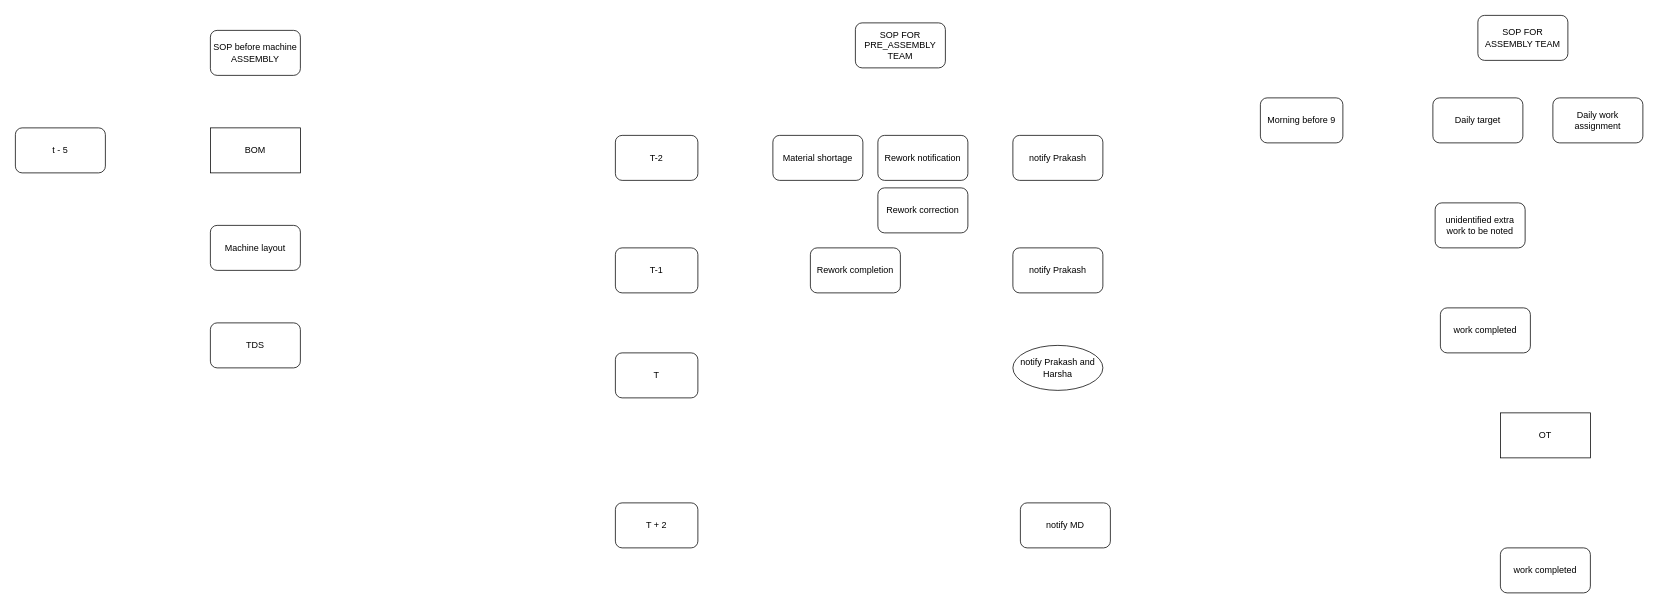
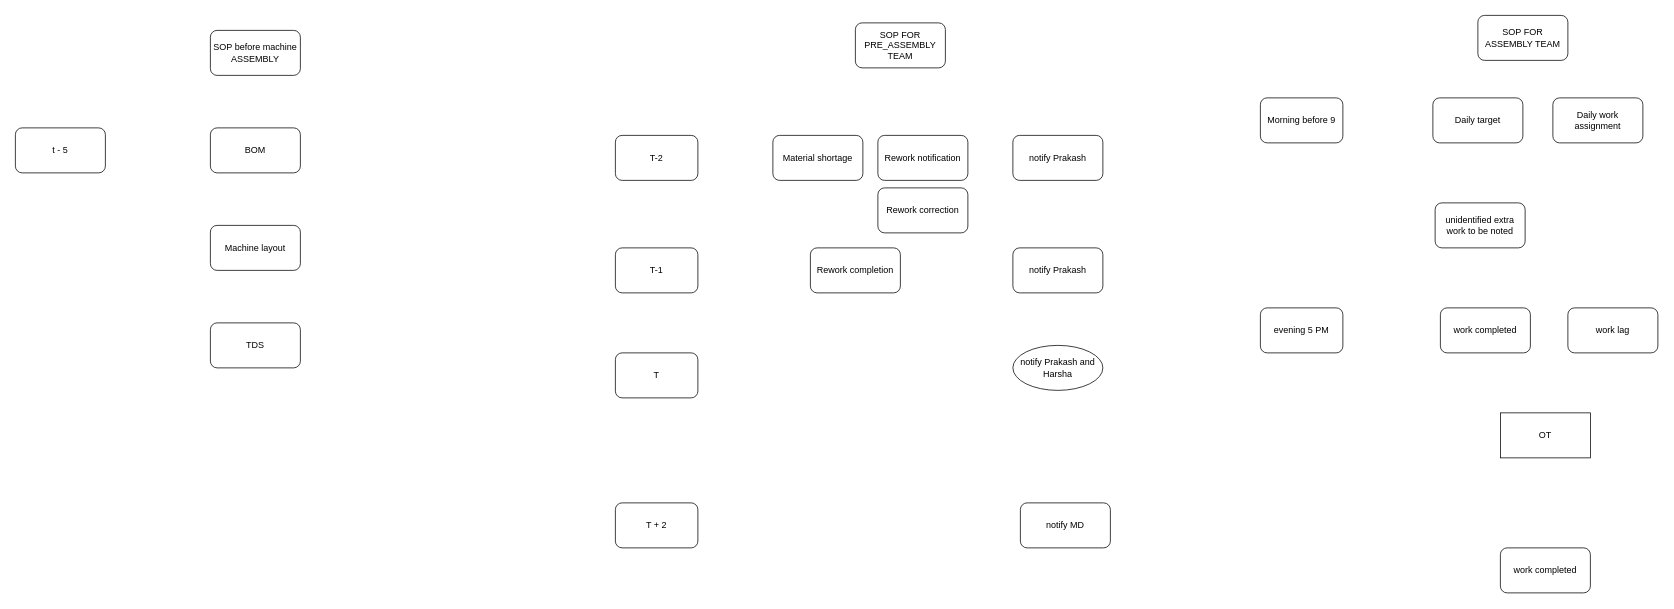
(255, 150) -> (255, 150)
none -> (1302, 330)
none -> (1613, 330)
